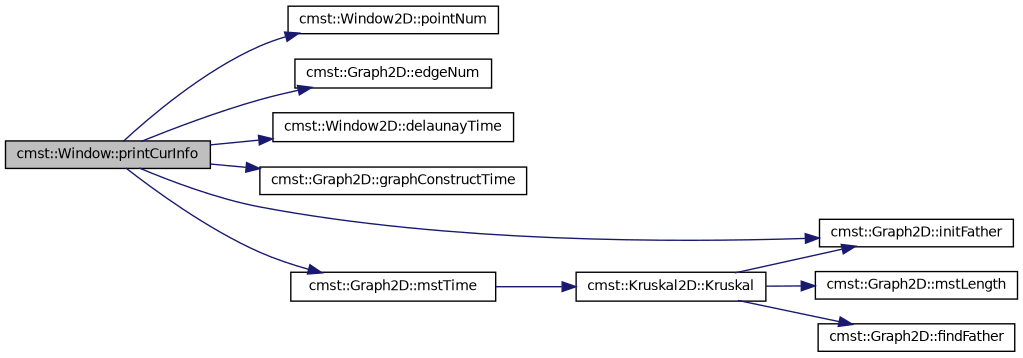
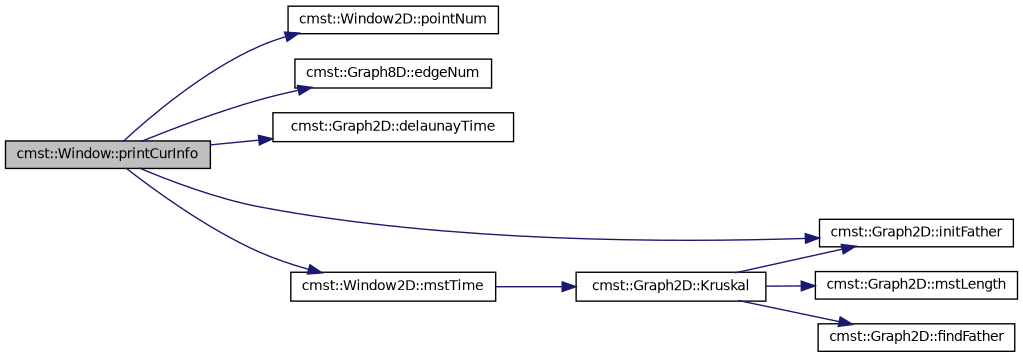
(393, 74) -> (393, 74)
(393, 127) -> (393, 127)
(393, 181) -> none
(393, 287) -> (393, 287)
(671, 287) -> (671, 287)
